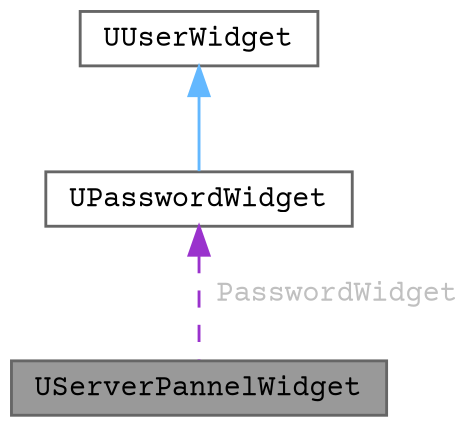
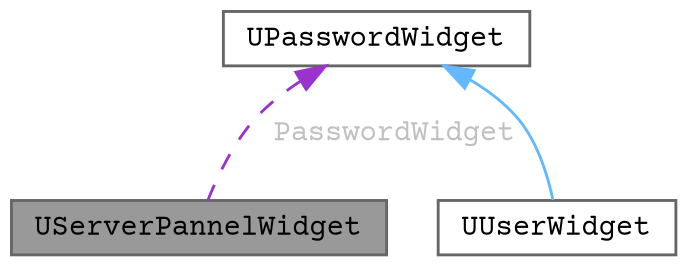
(199, 134) -> (526, 130)
